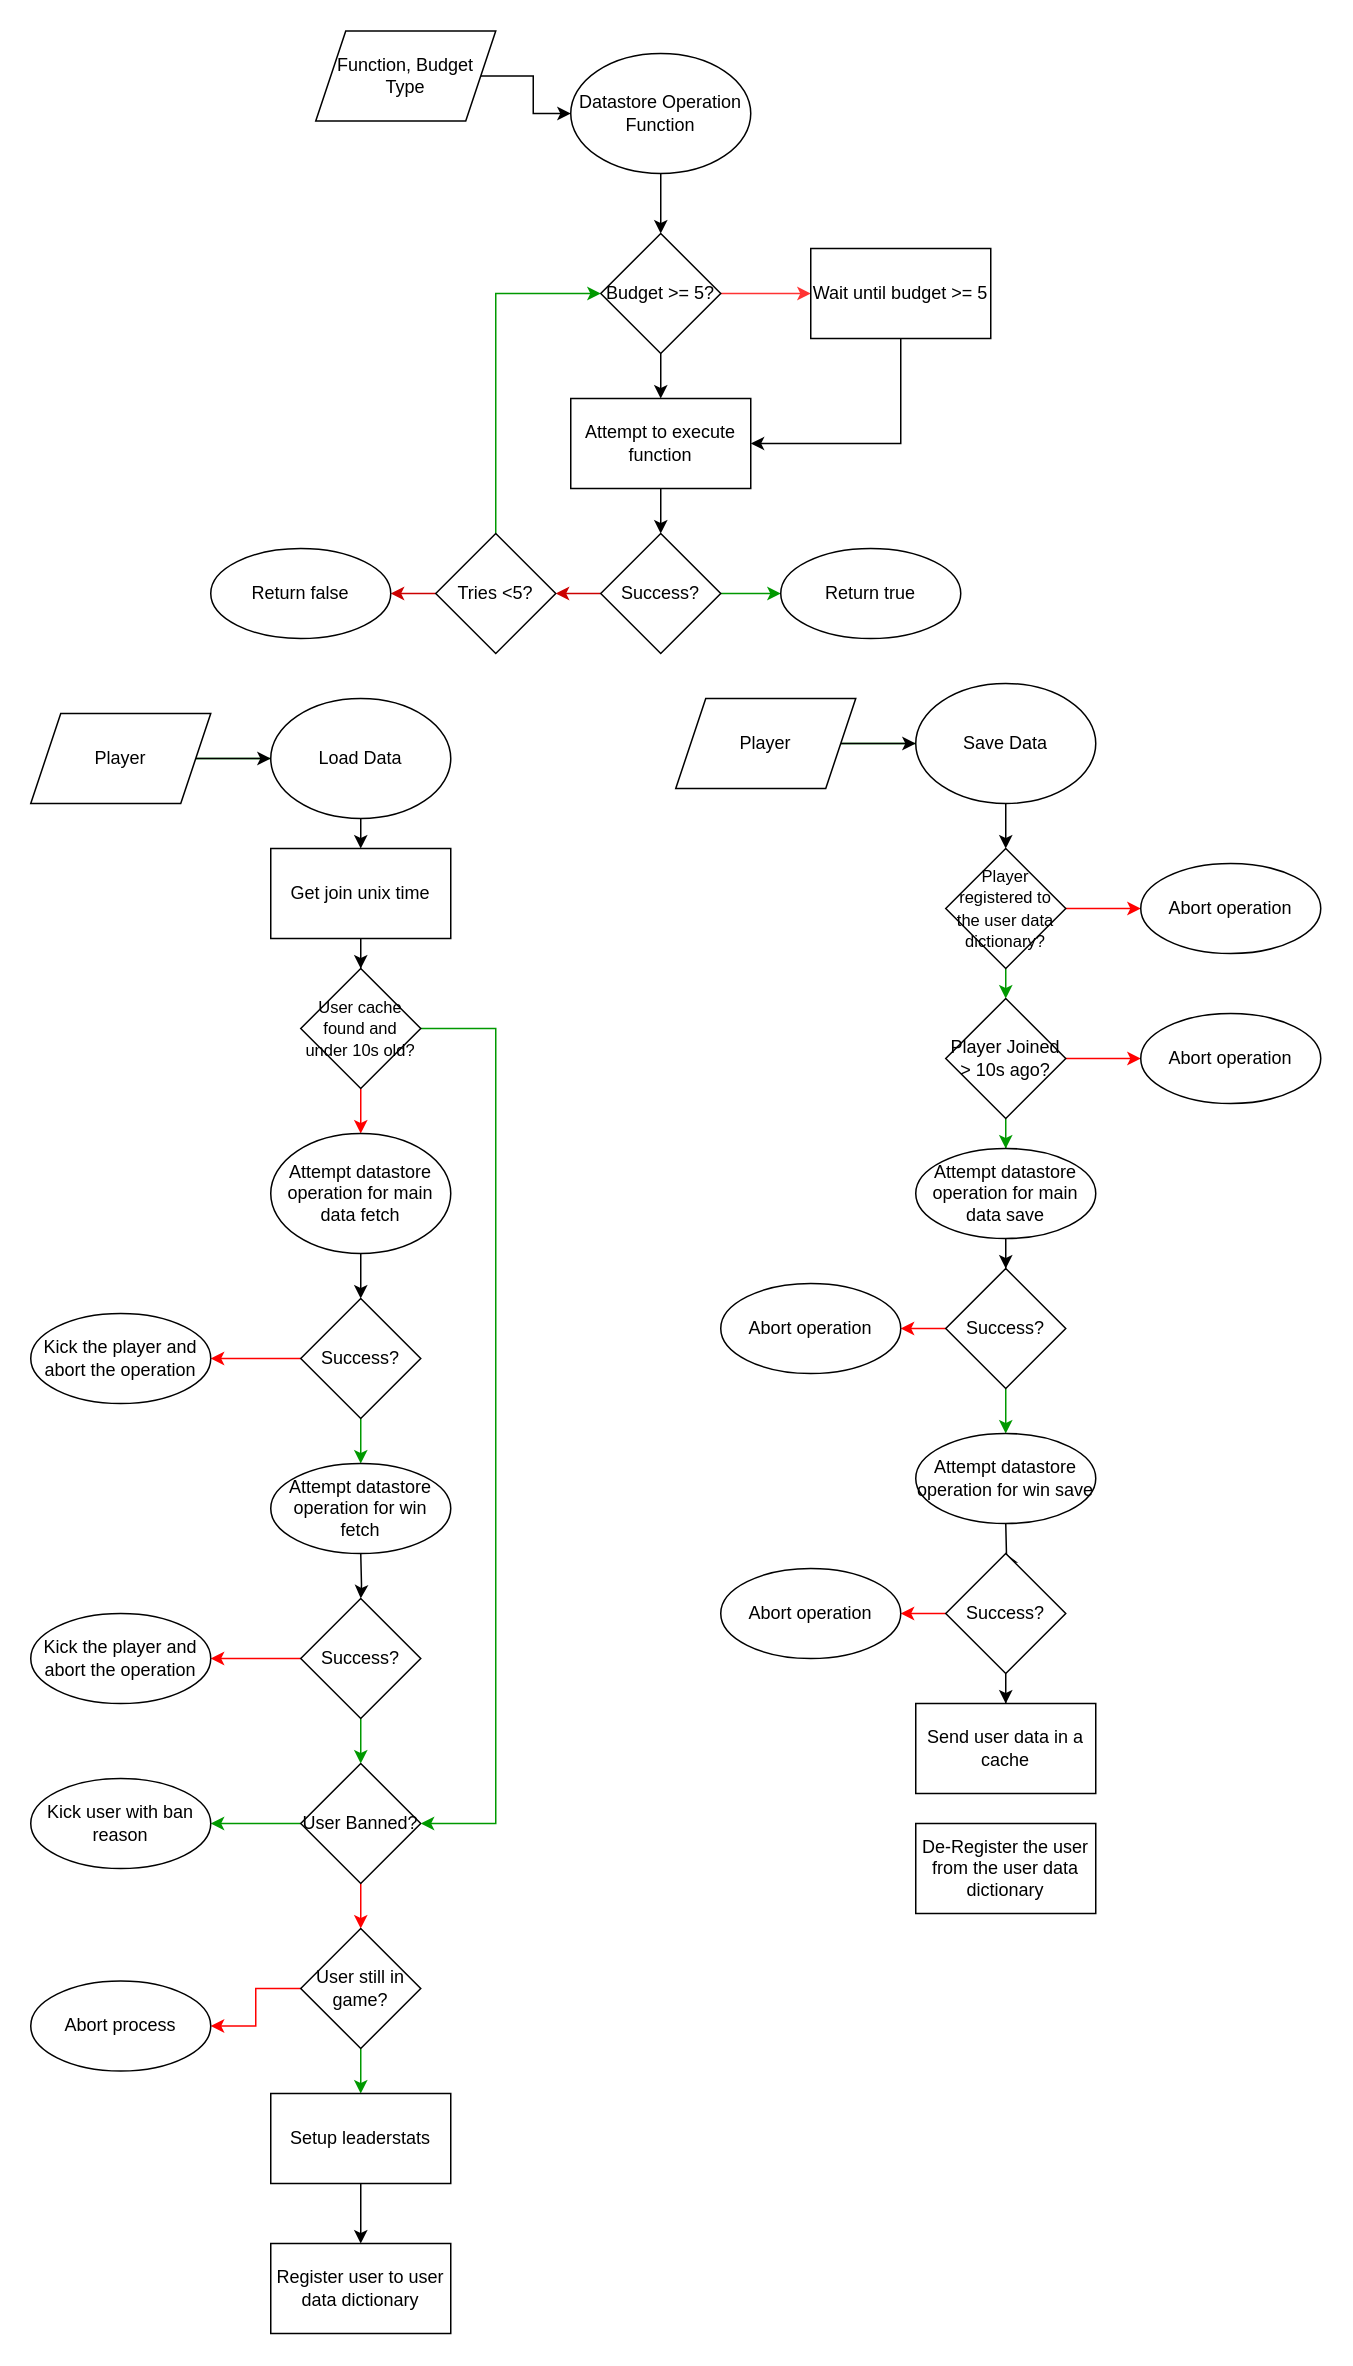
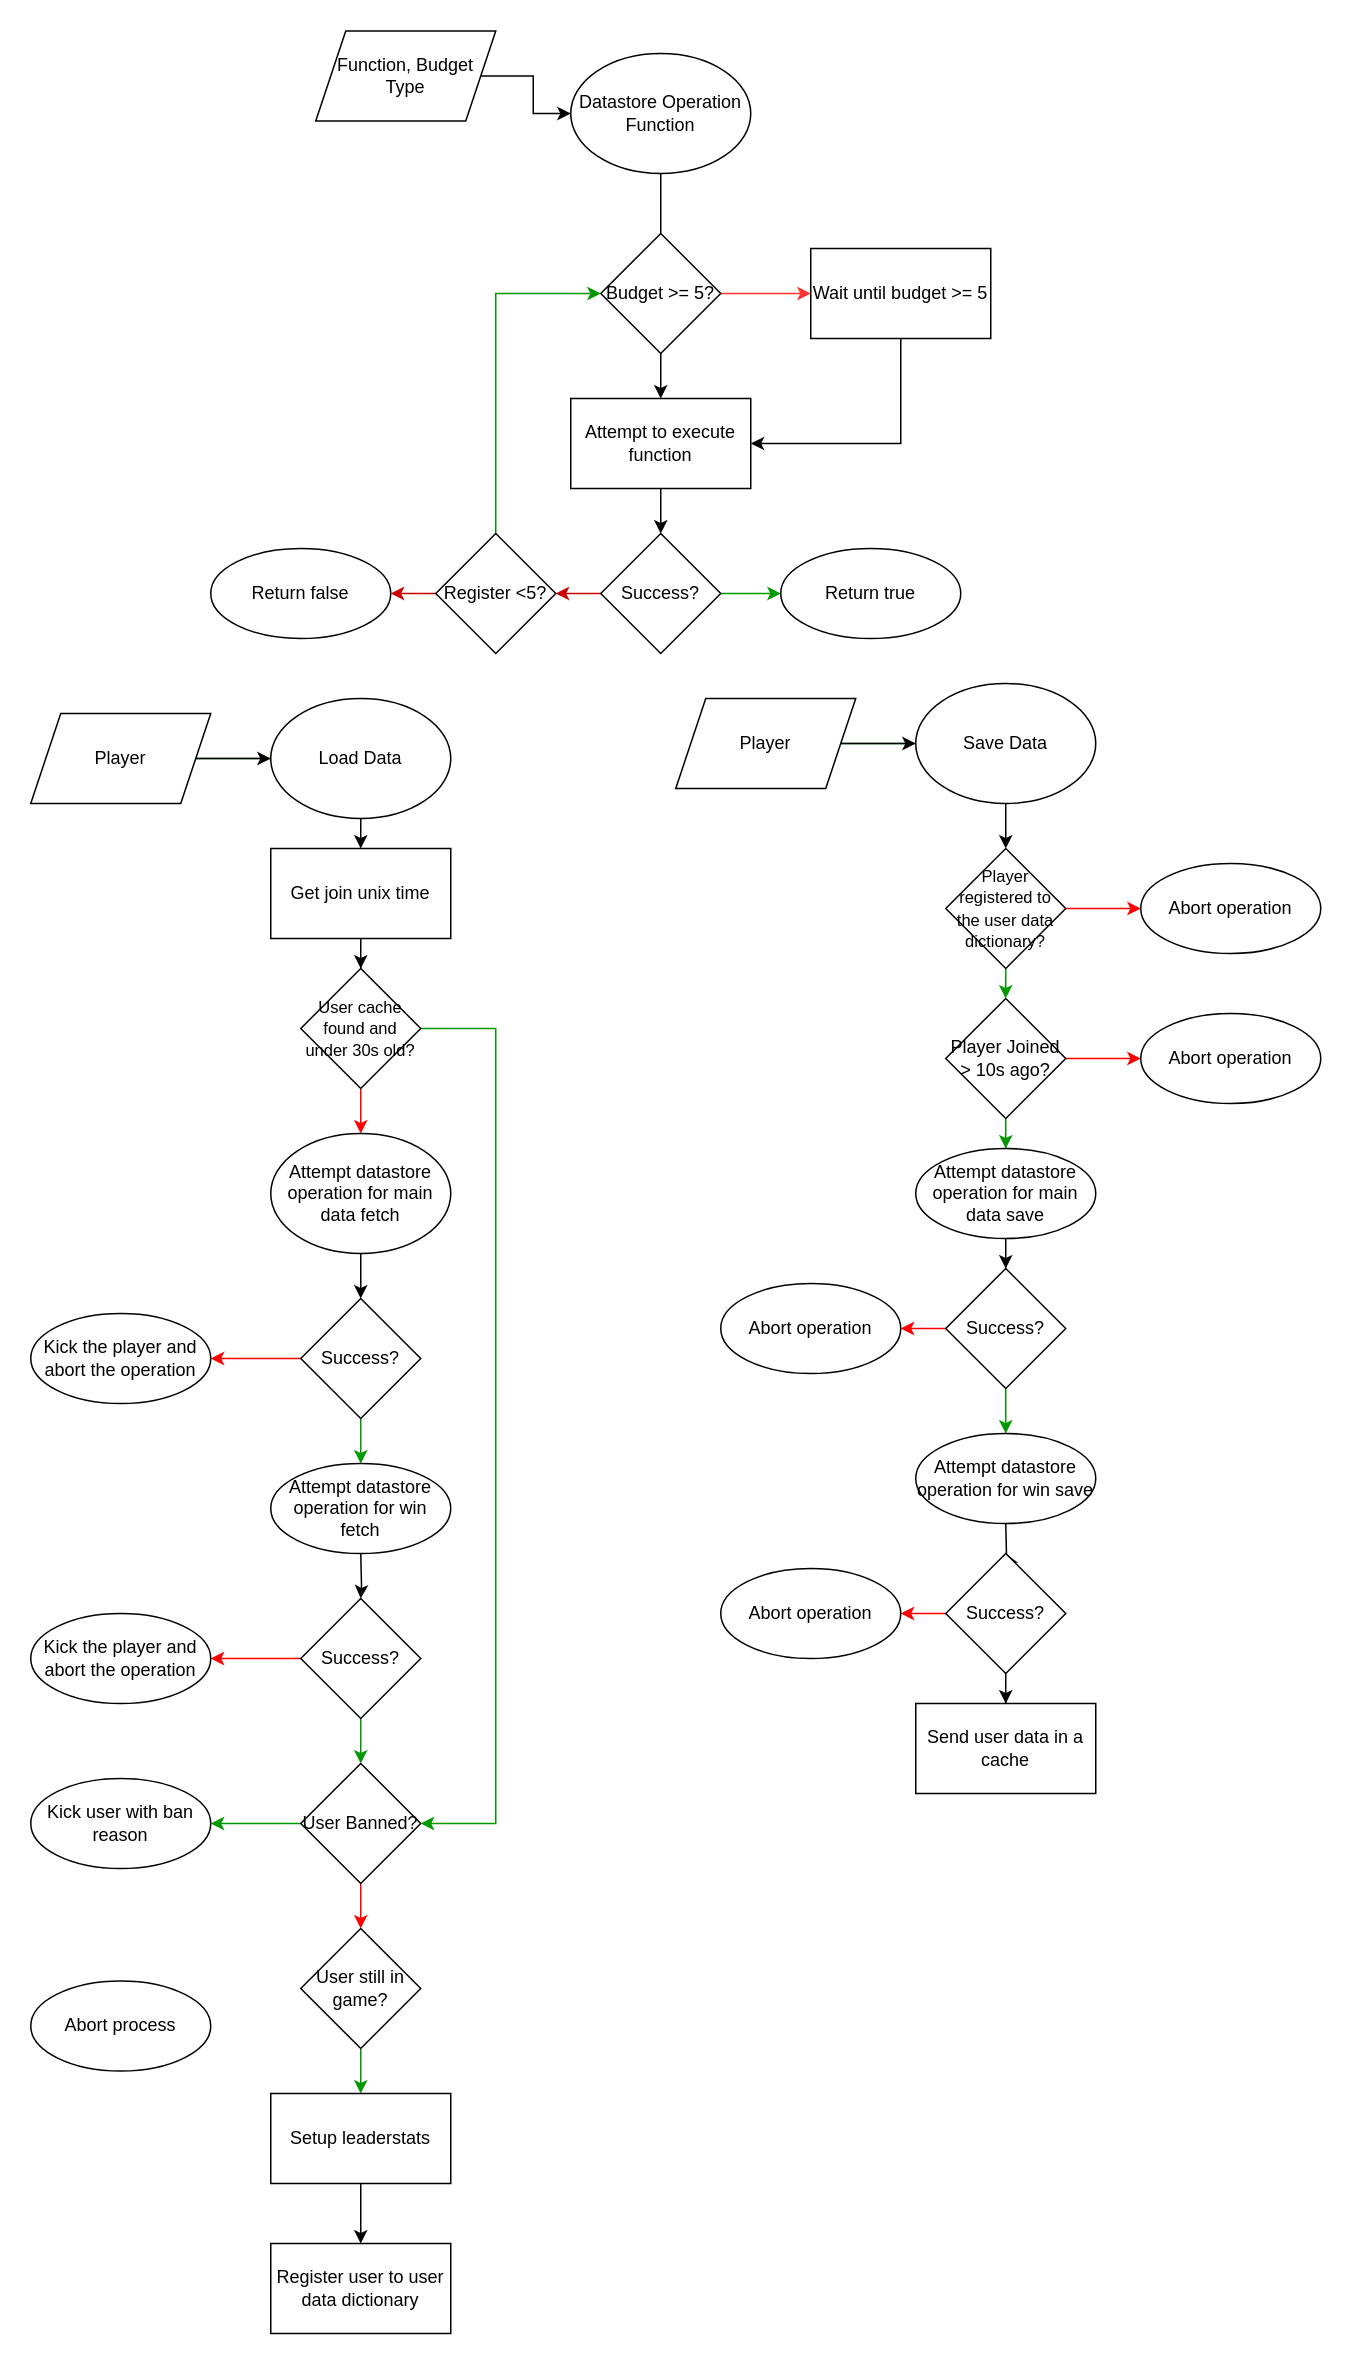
(661, 222) -> (661, 226)
(496, 593) -> (496, 593)
(361, 1028) -> (361, 1028)
(1006, 1868) -> none
(256, 2001) -> none
